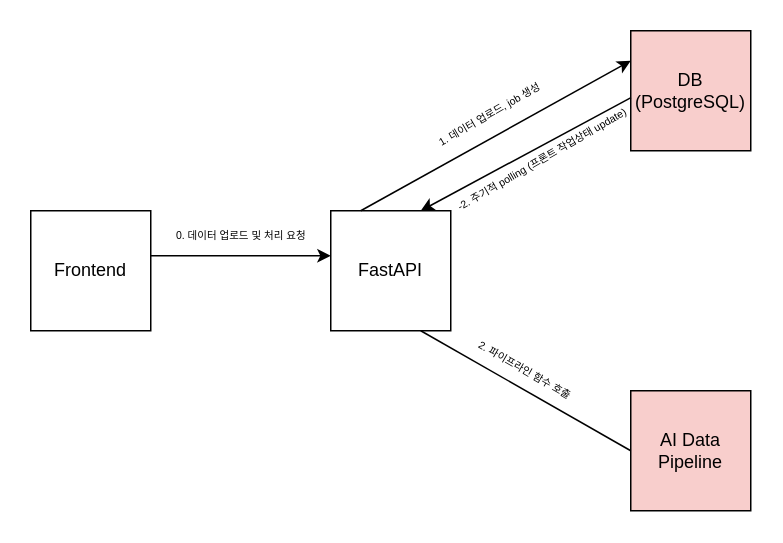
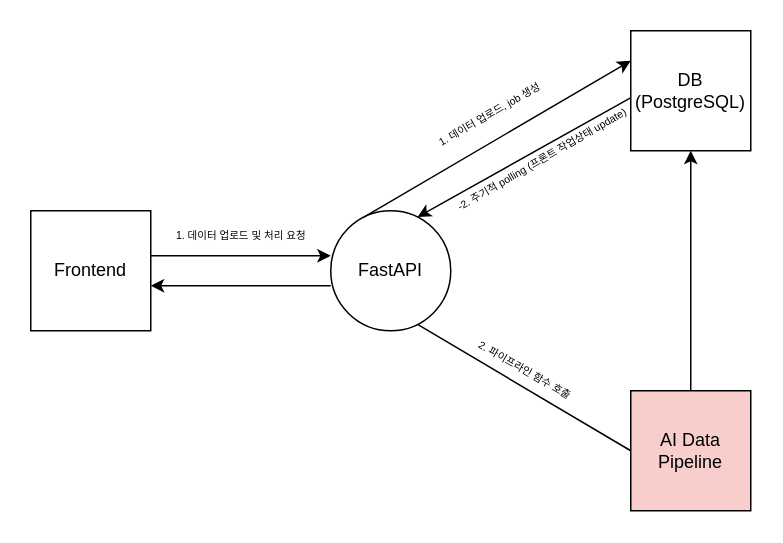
(691, 91) -> (691, 91)
(242, 233) -> (242, 233)
(391, 271) -> (391, 271)
none -> (691, 276)
none -> (246, 286)
